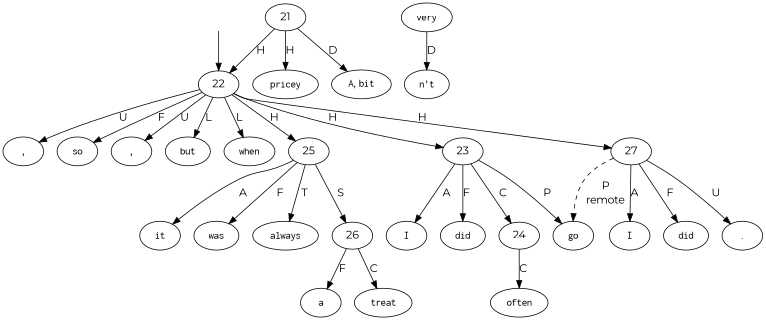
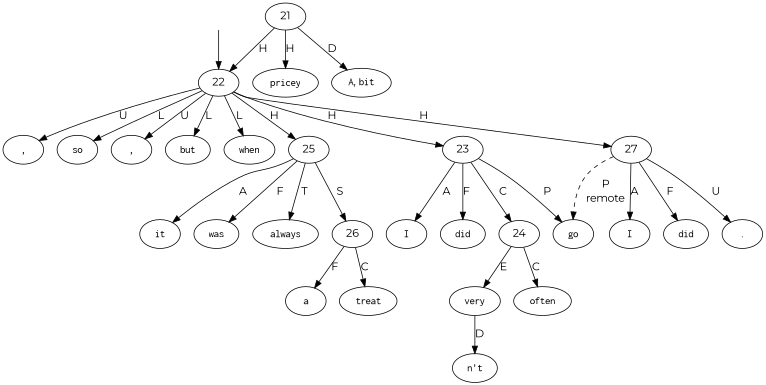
(162, 118) -> (161, 116)
none -> (500, 264)
